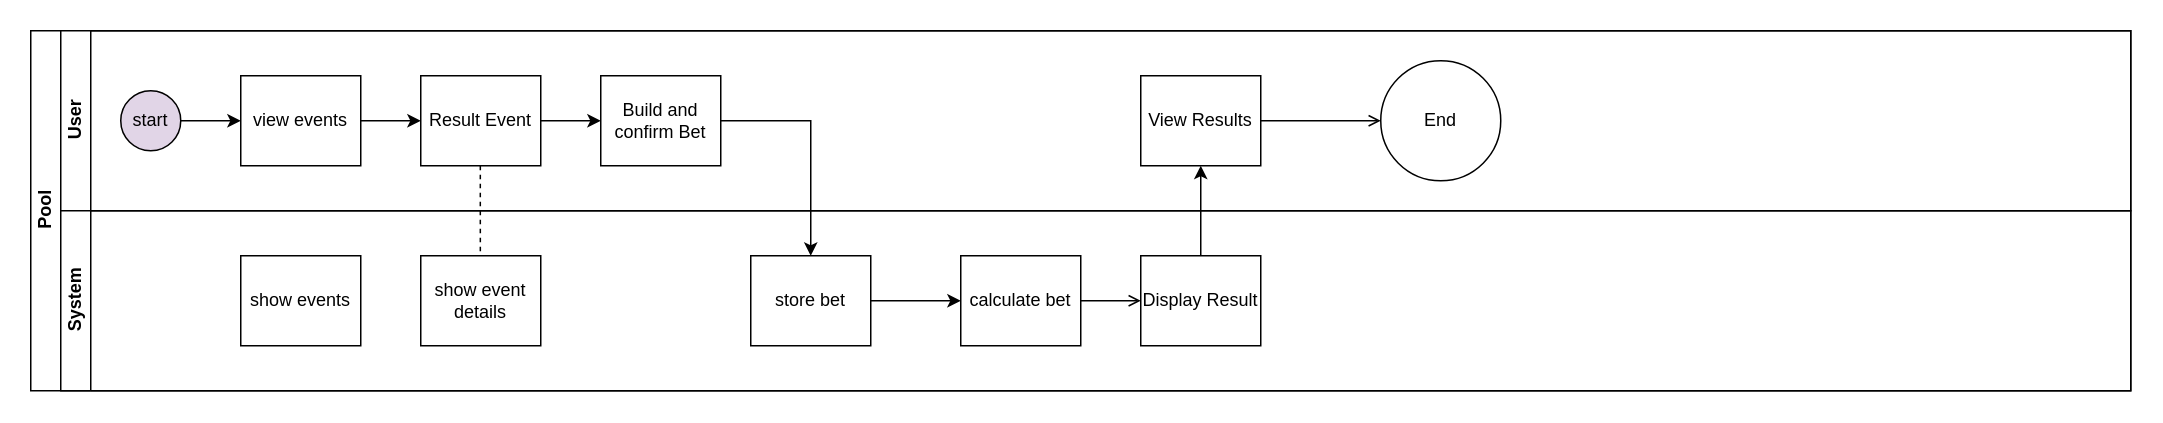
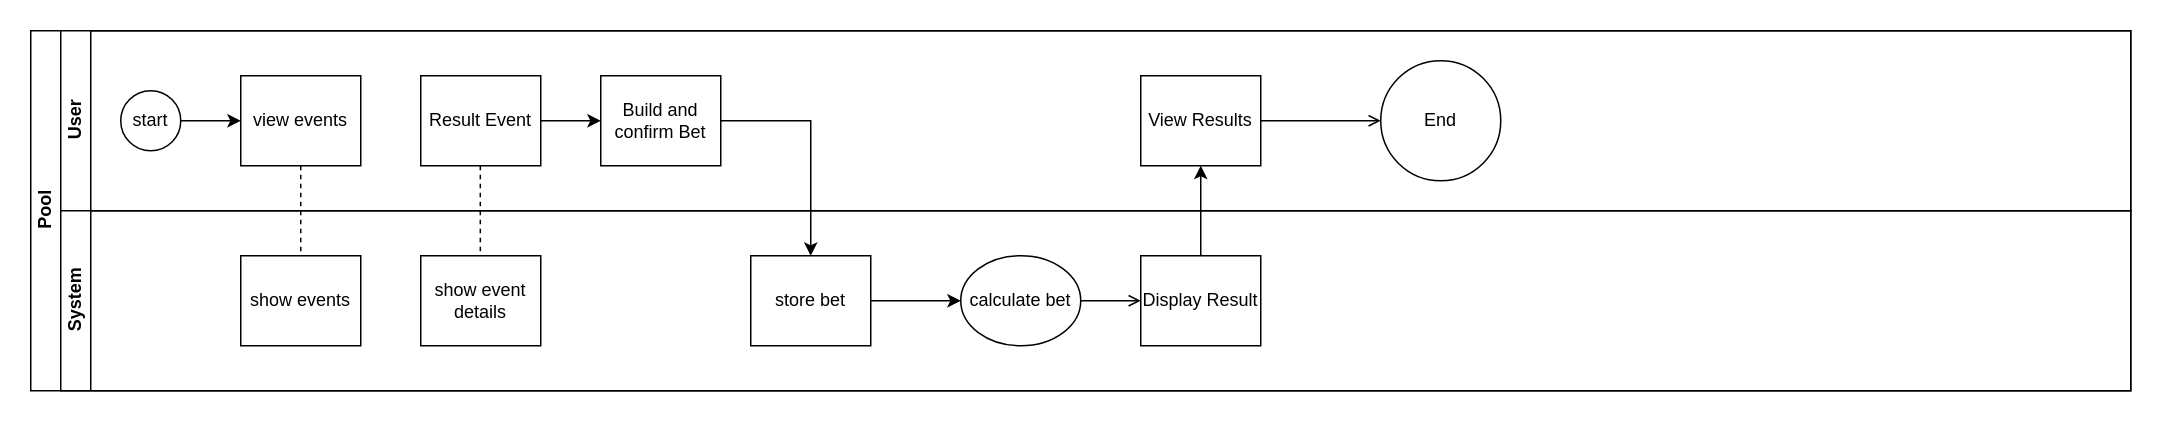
(151, 121) -> (151, 121)
(386, 121) -> none
none -> (301, 207)
(1021, 301) -> (1021, 301)
